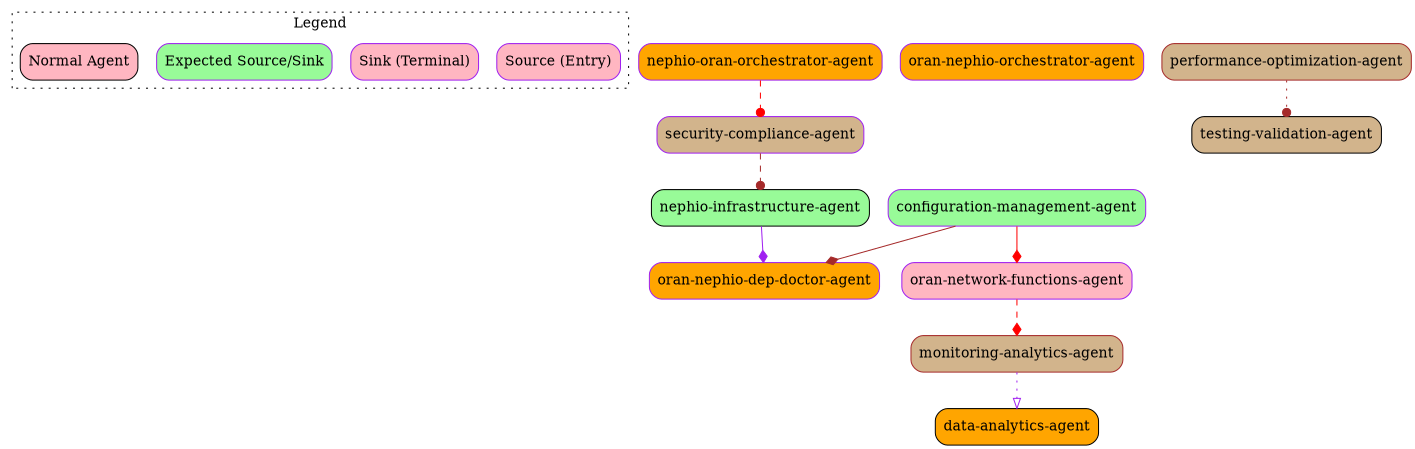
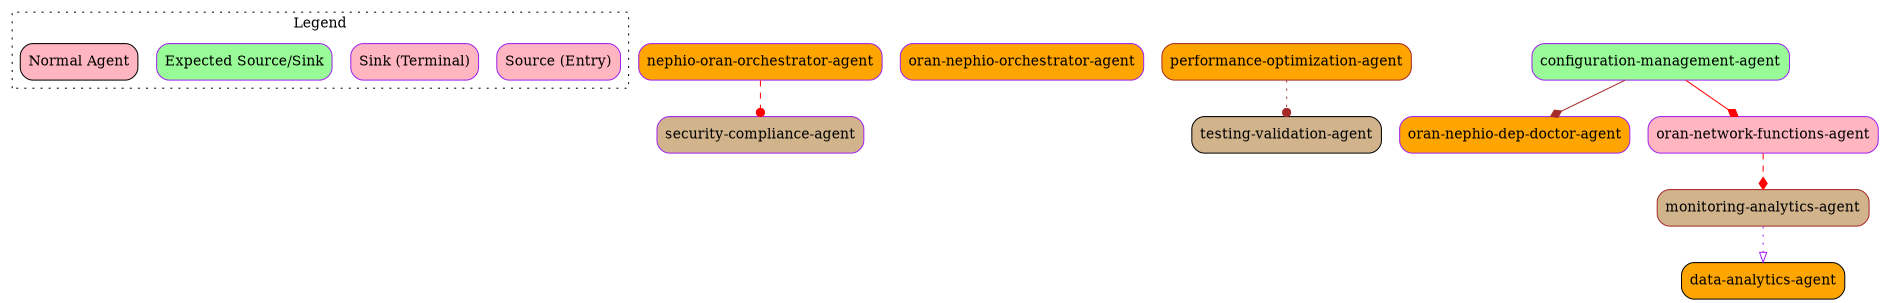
(1287, 62) -> (1287, 62)
(760, 208) -> none
